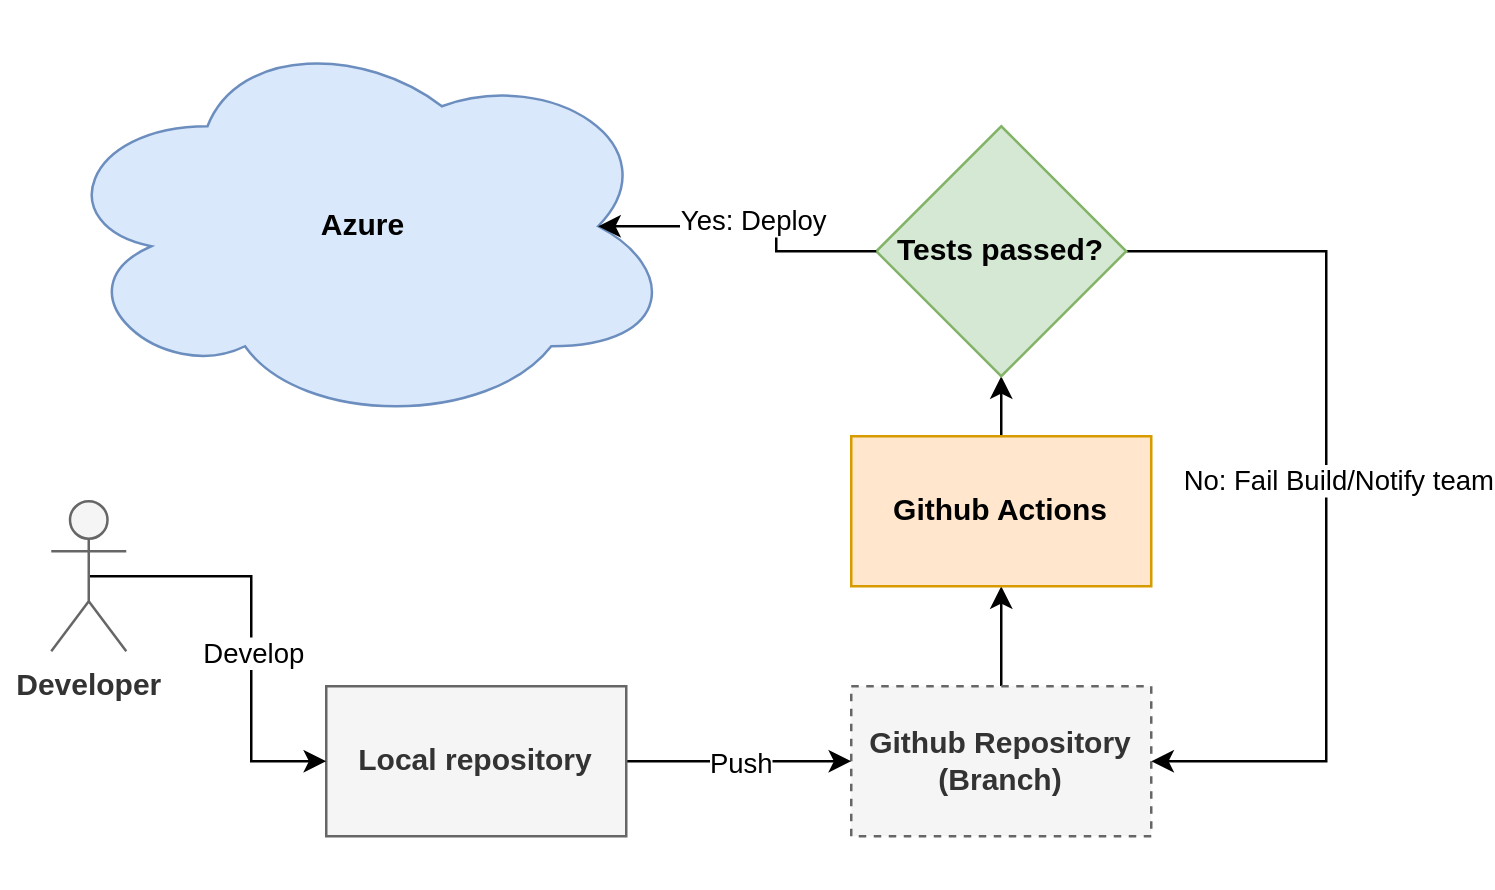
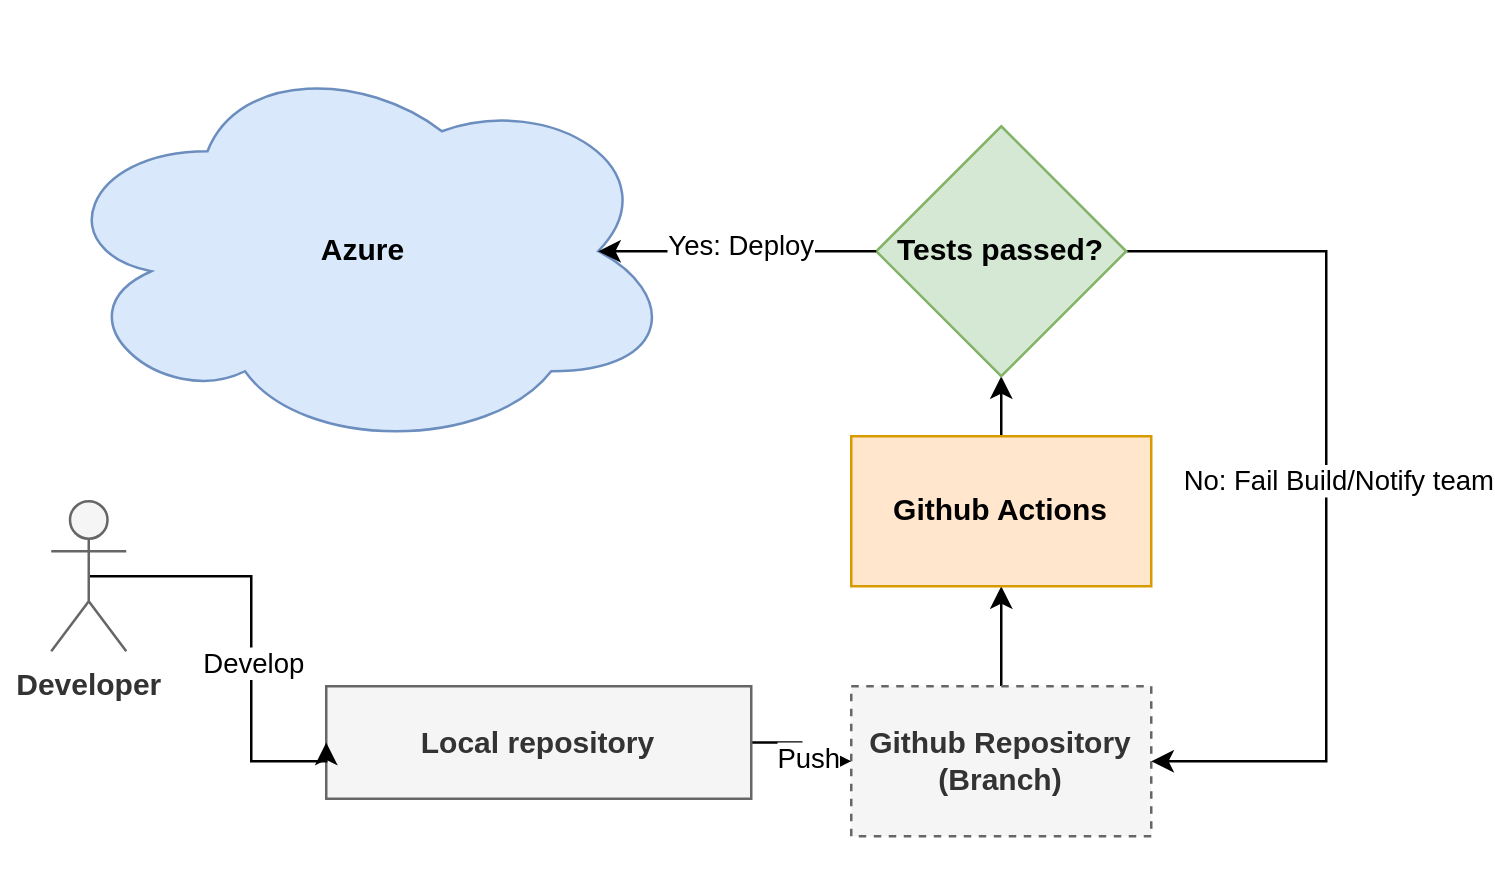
(364, 226) -> (364, 251)
(476, 761) -> (539, 743)
